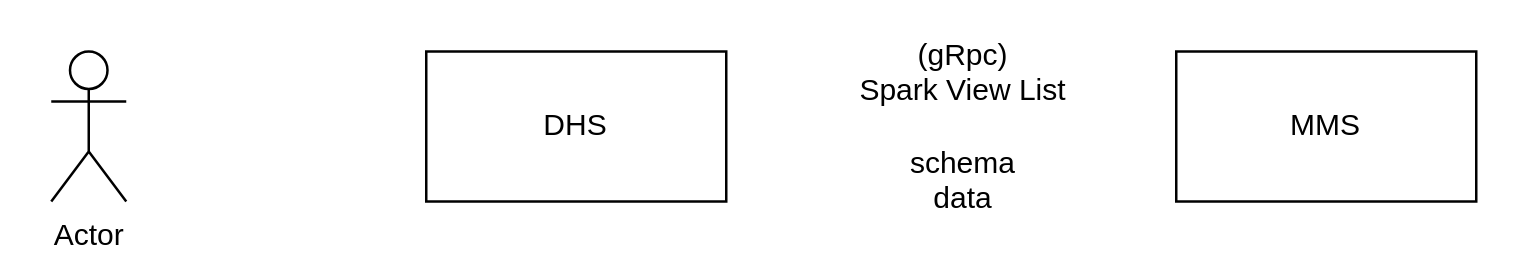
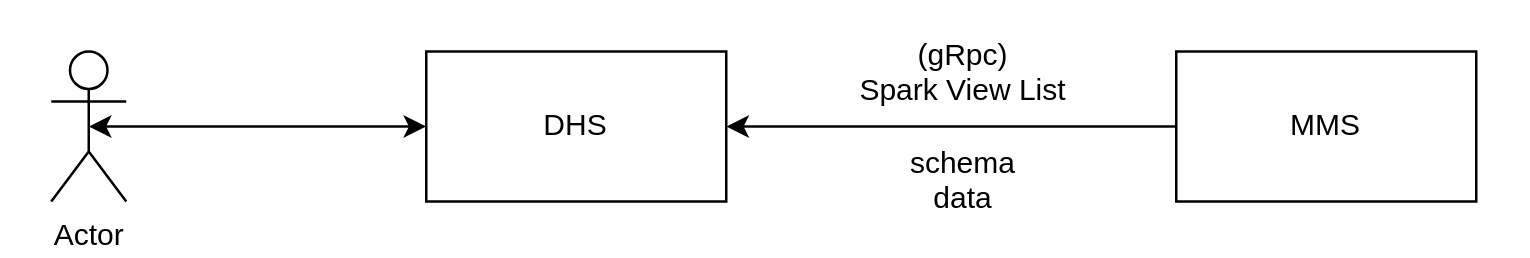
none -> (261, 126)
none -> (959, 126)
